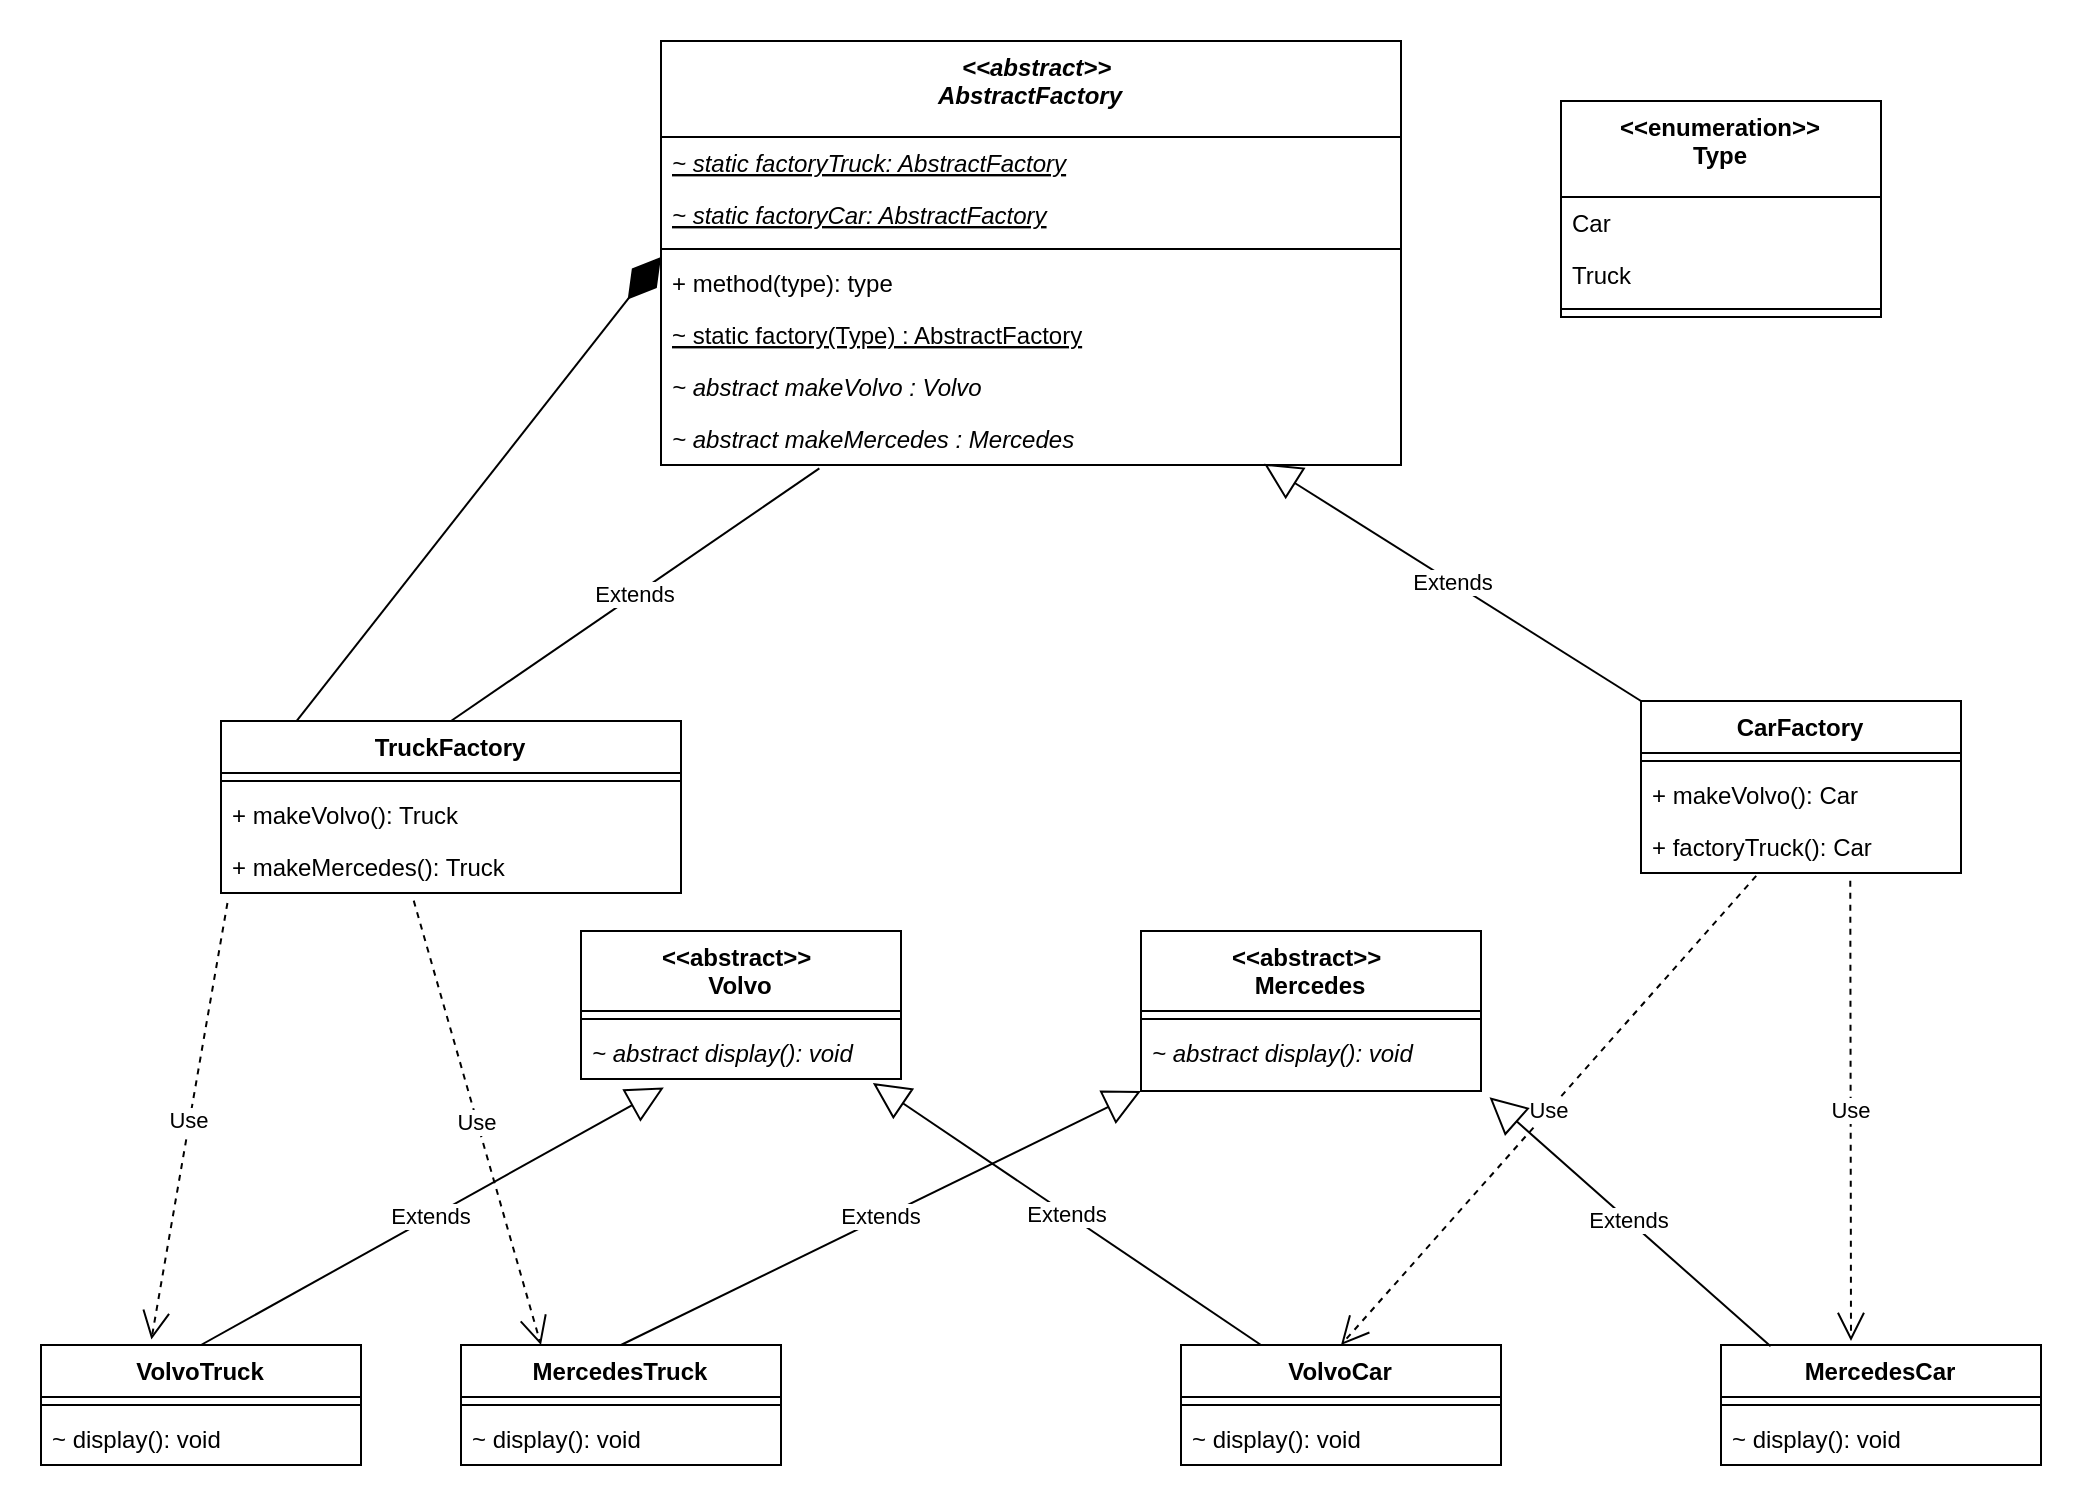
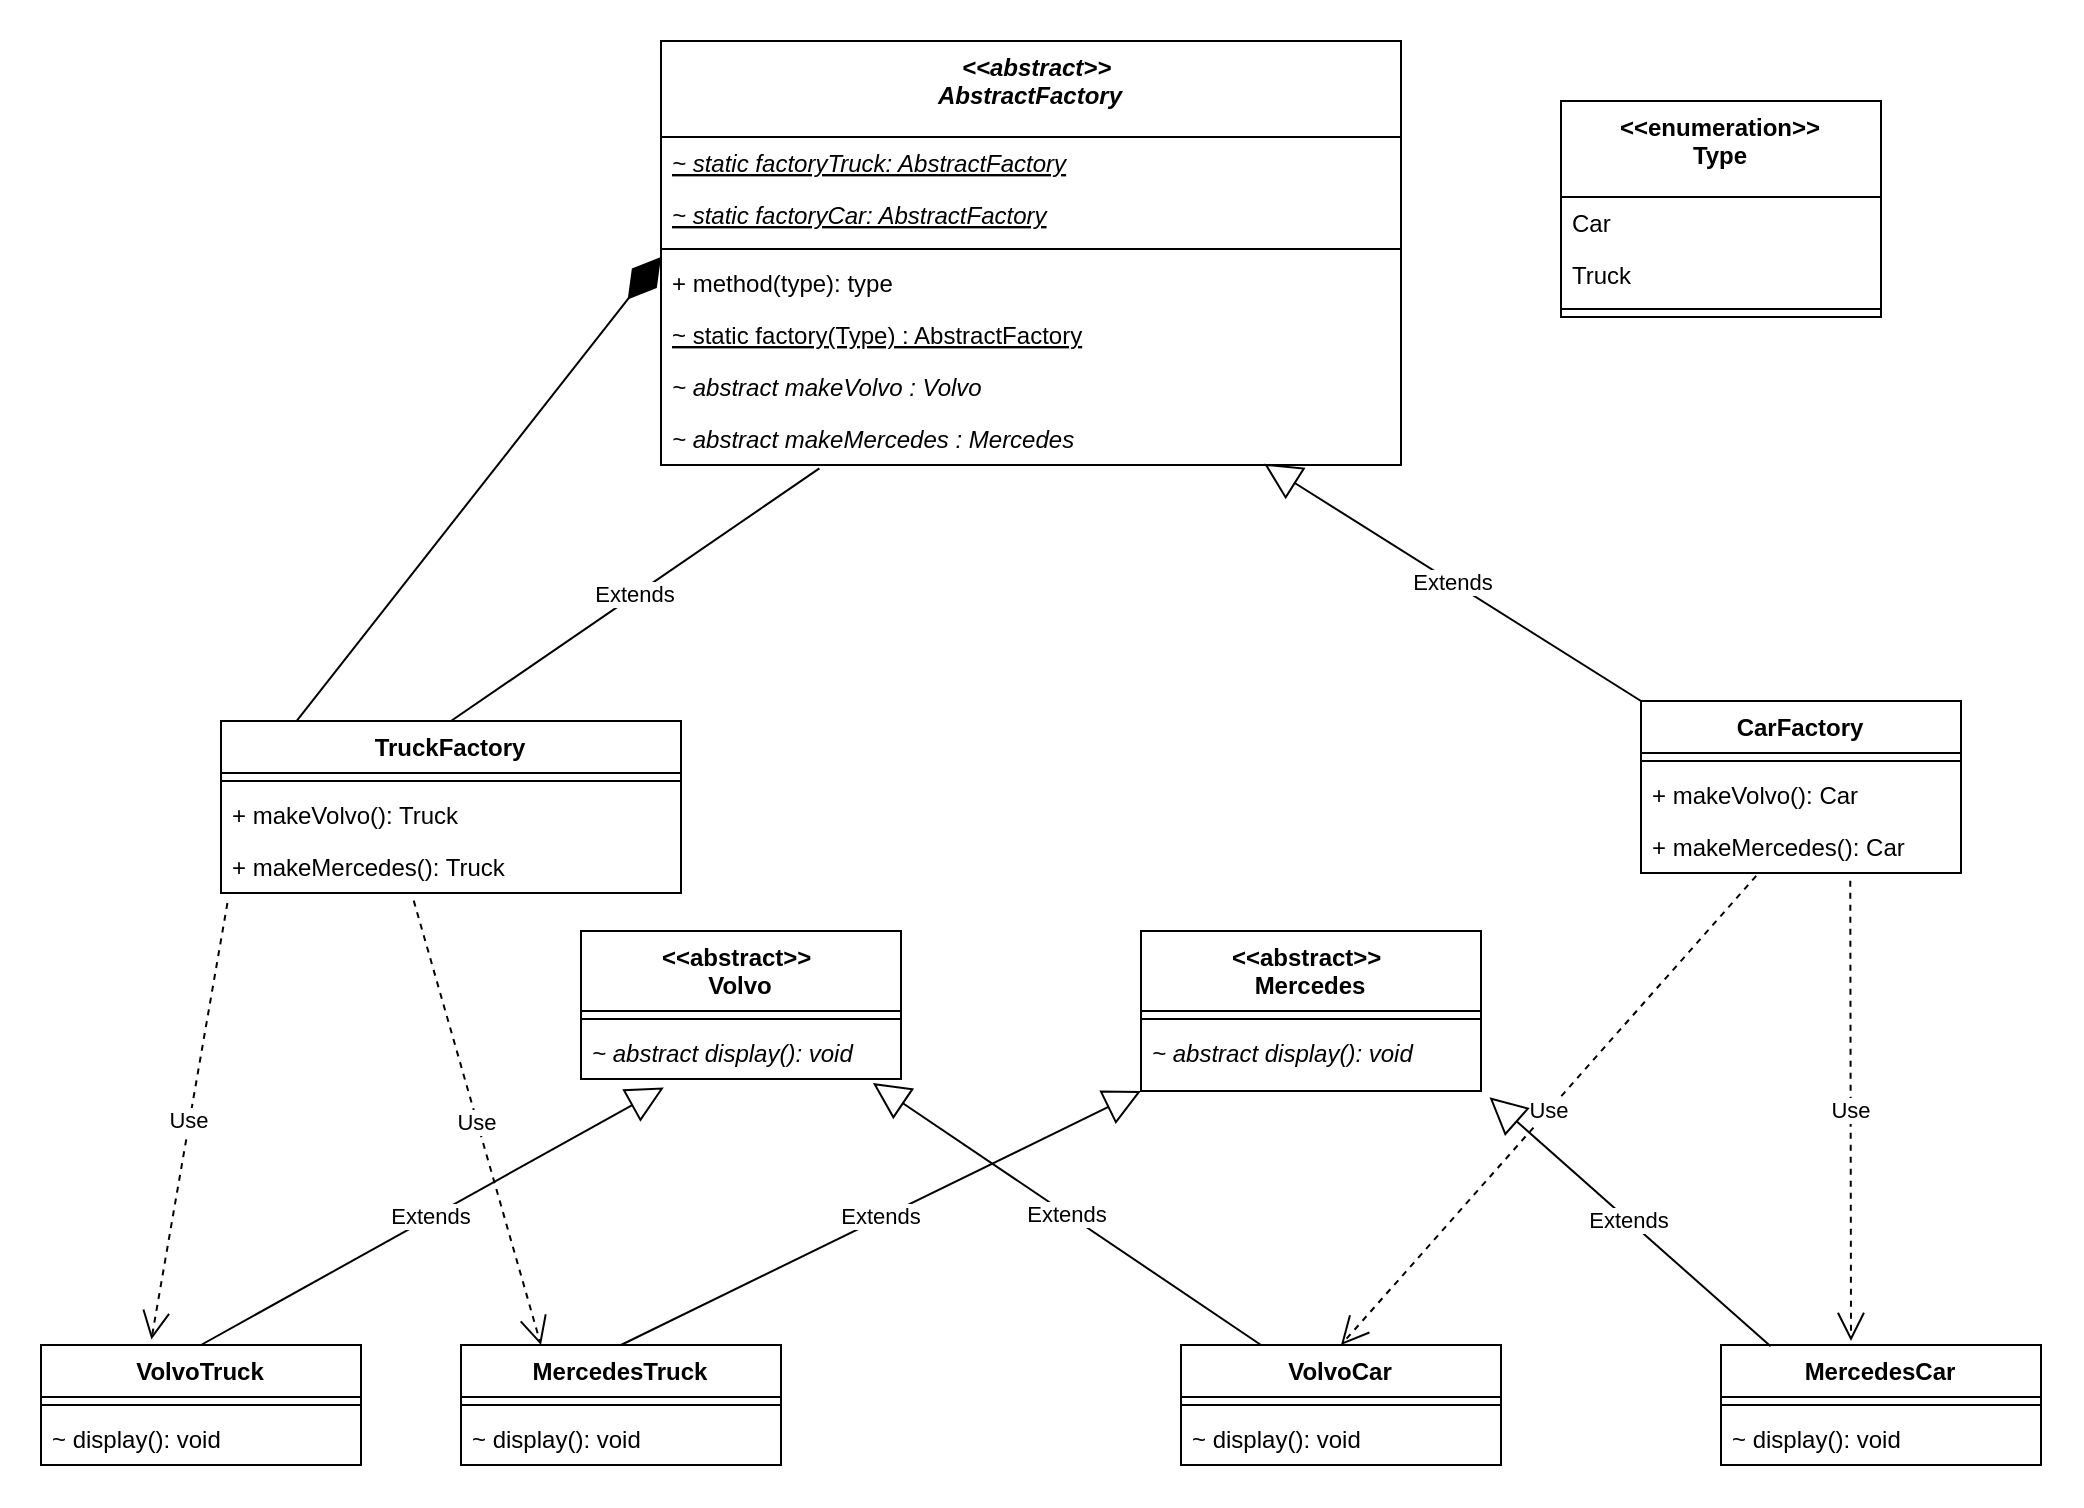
(1784, 848) -> (1784, 848)
